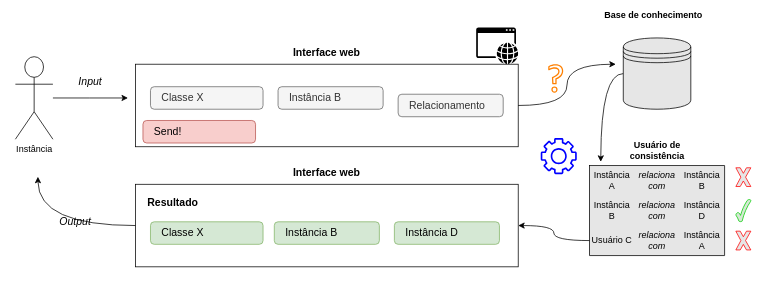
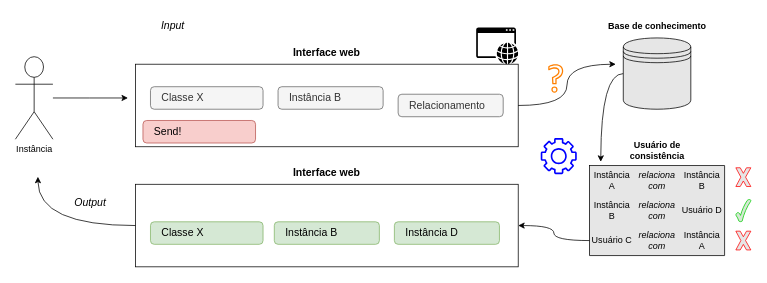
(653, 15) -> (657, 27)
(90, 81) -> (173, 25)
(173, 203) -> none
(702, 210) -> (702, 210)
(75, 222) -> (90, 203)
